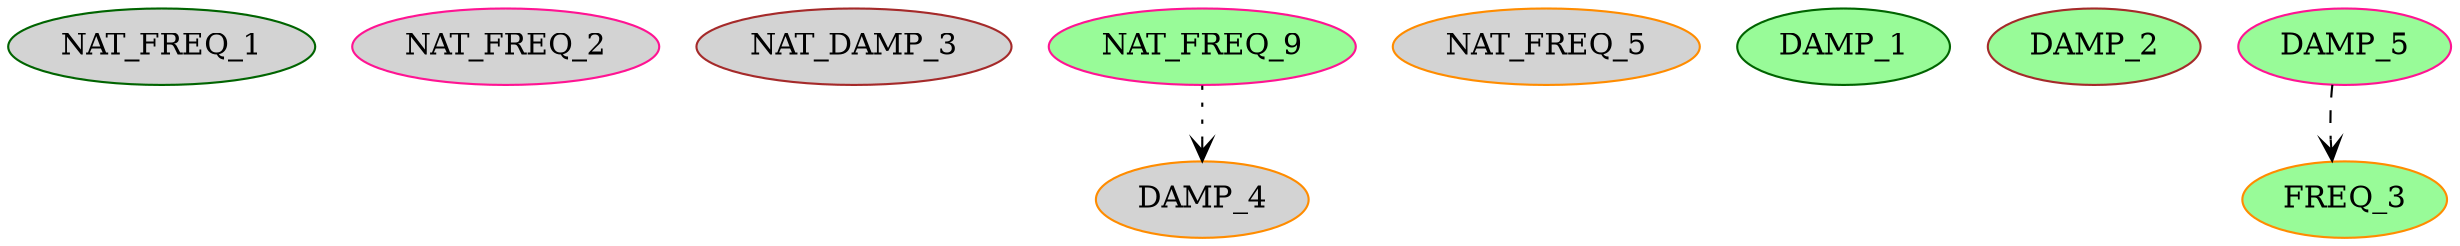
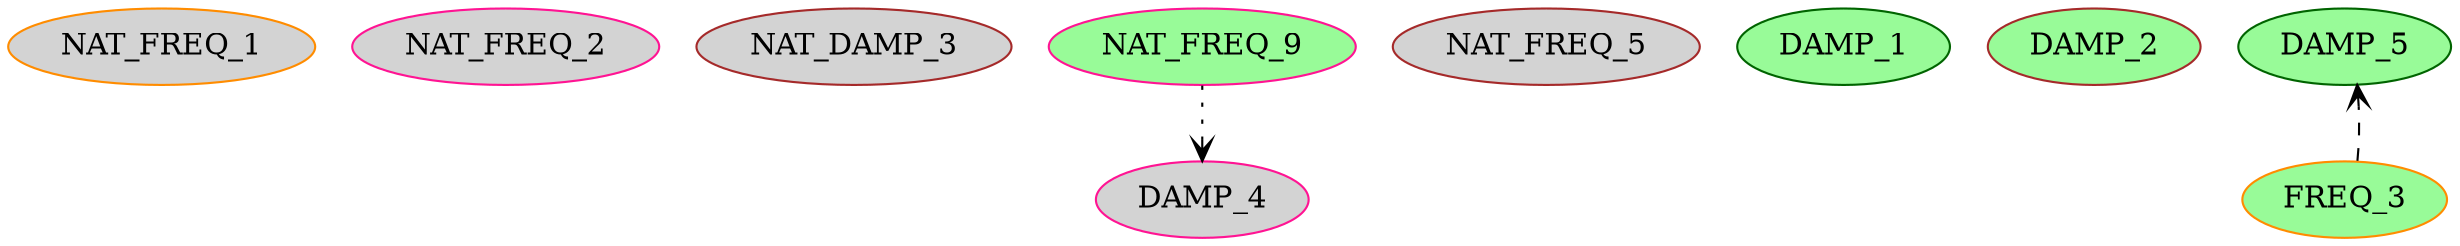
(162, 47) -> (162, 47)
(1546, 47) -> (1546, 47)
(2345, 47) -> (2345, 47)
(2331, 112) -> (2359, 134)
(1202, 200) -> (1202, 200)
